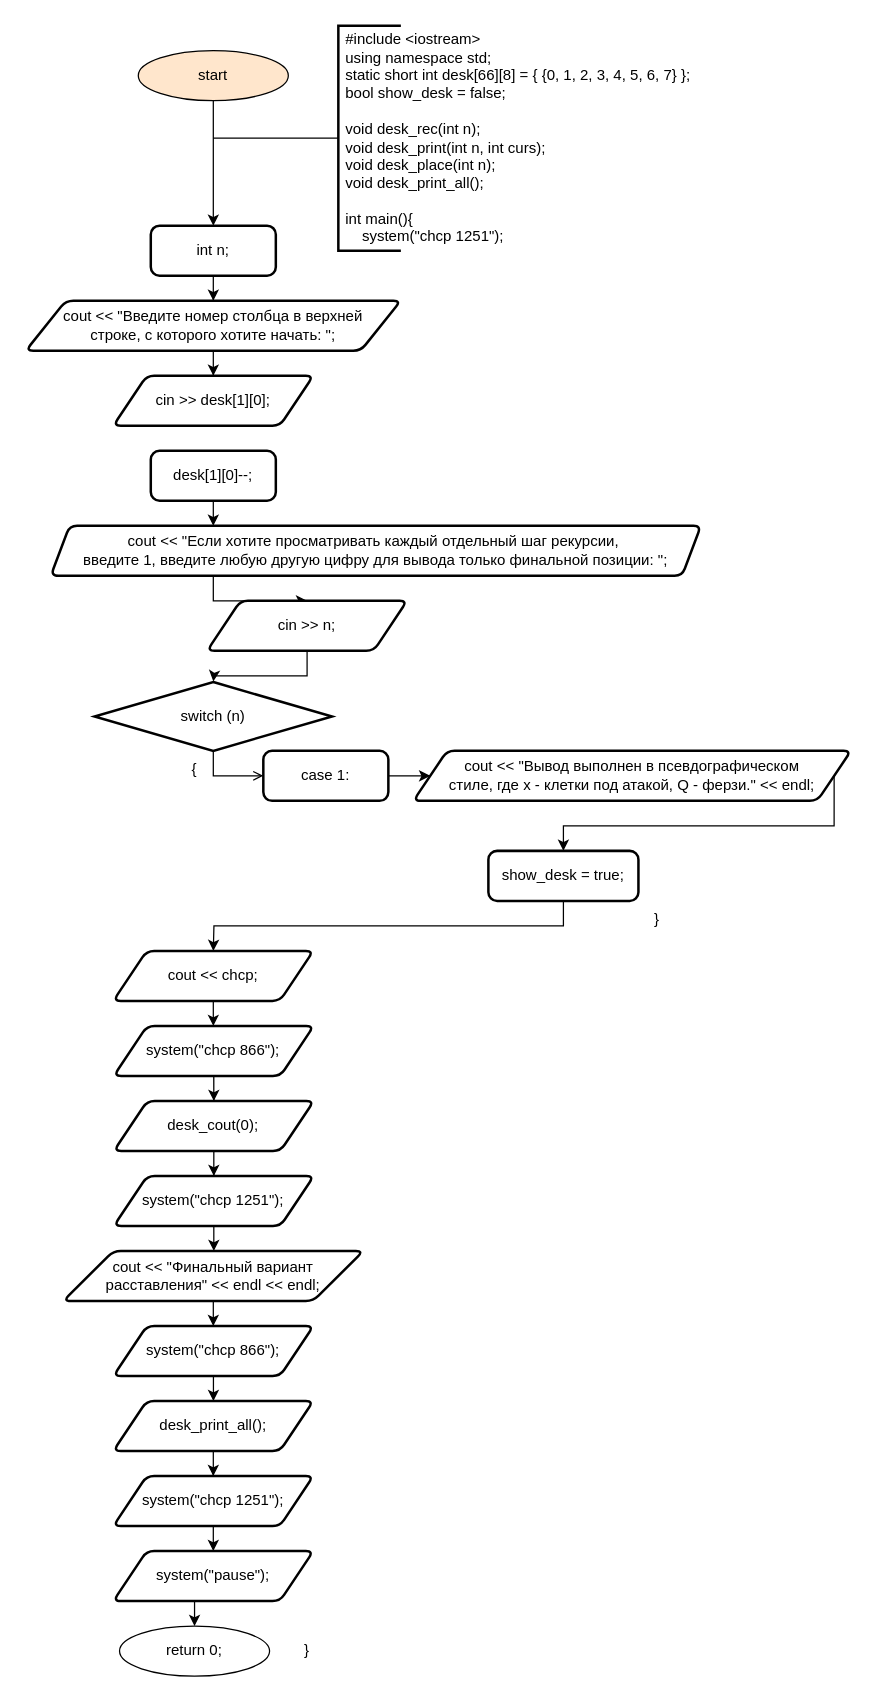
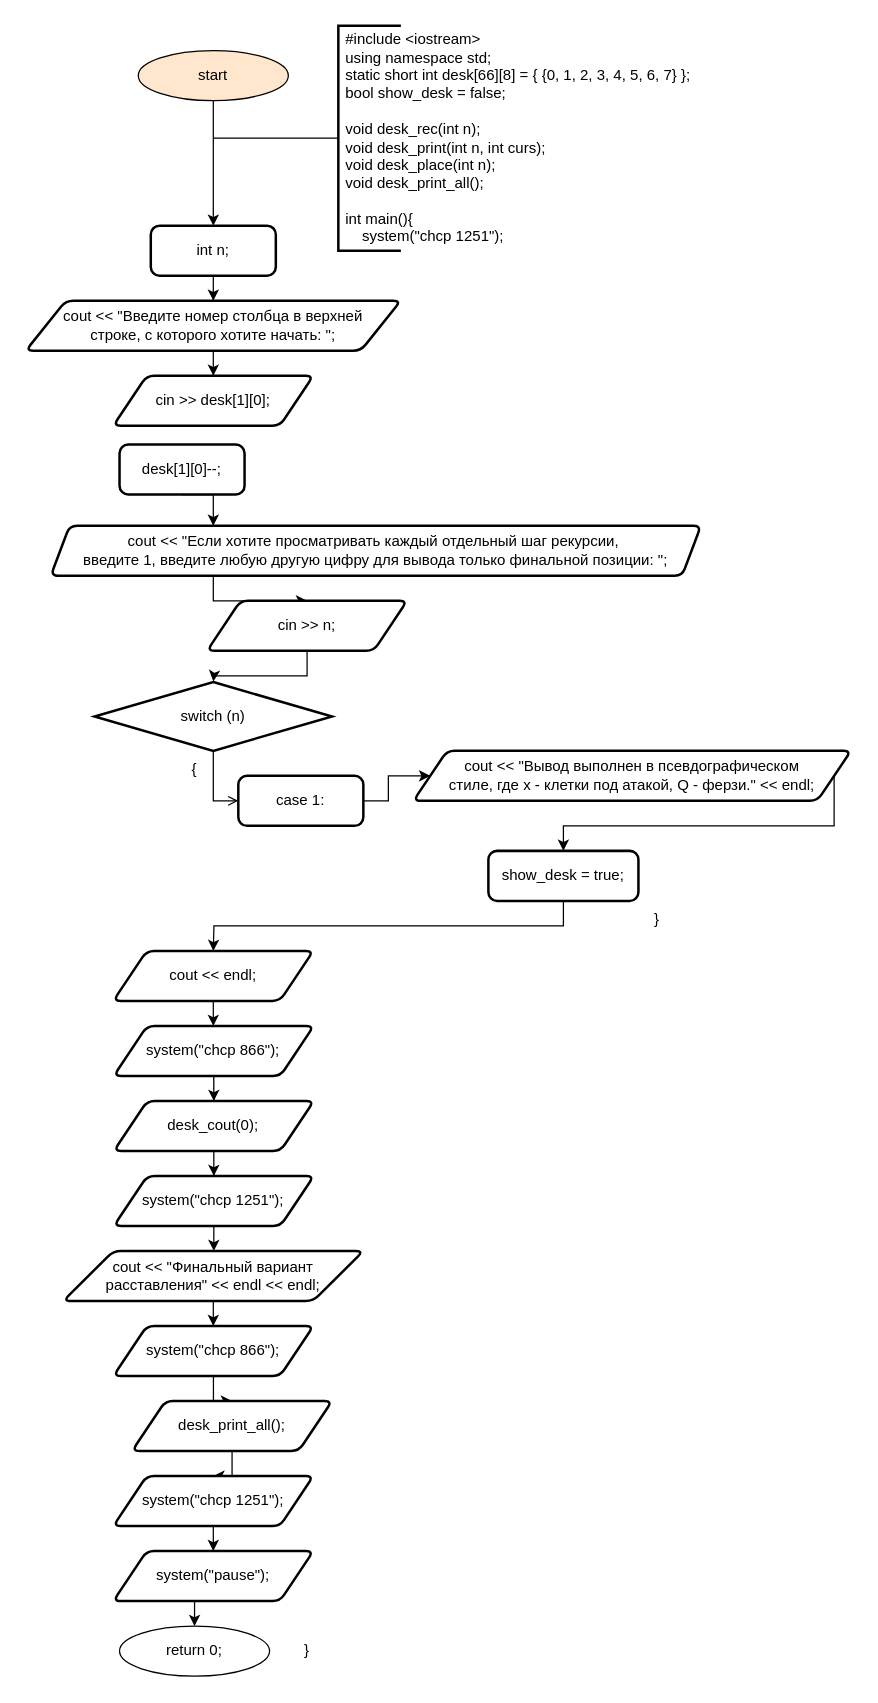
(213, 476) -> (182, 469)
(326, 776) -> (301, 801)
(213, 976) -> (213, 976)
(213, 1426) -> (232, 1426)
